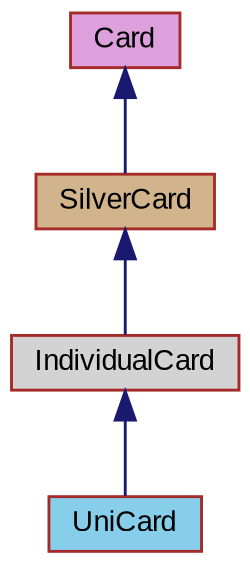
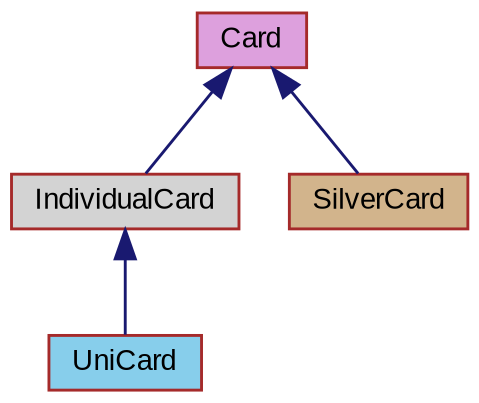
(125, 297) -> (179, 133)
